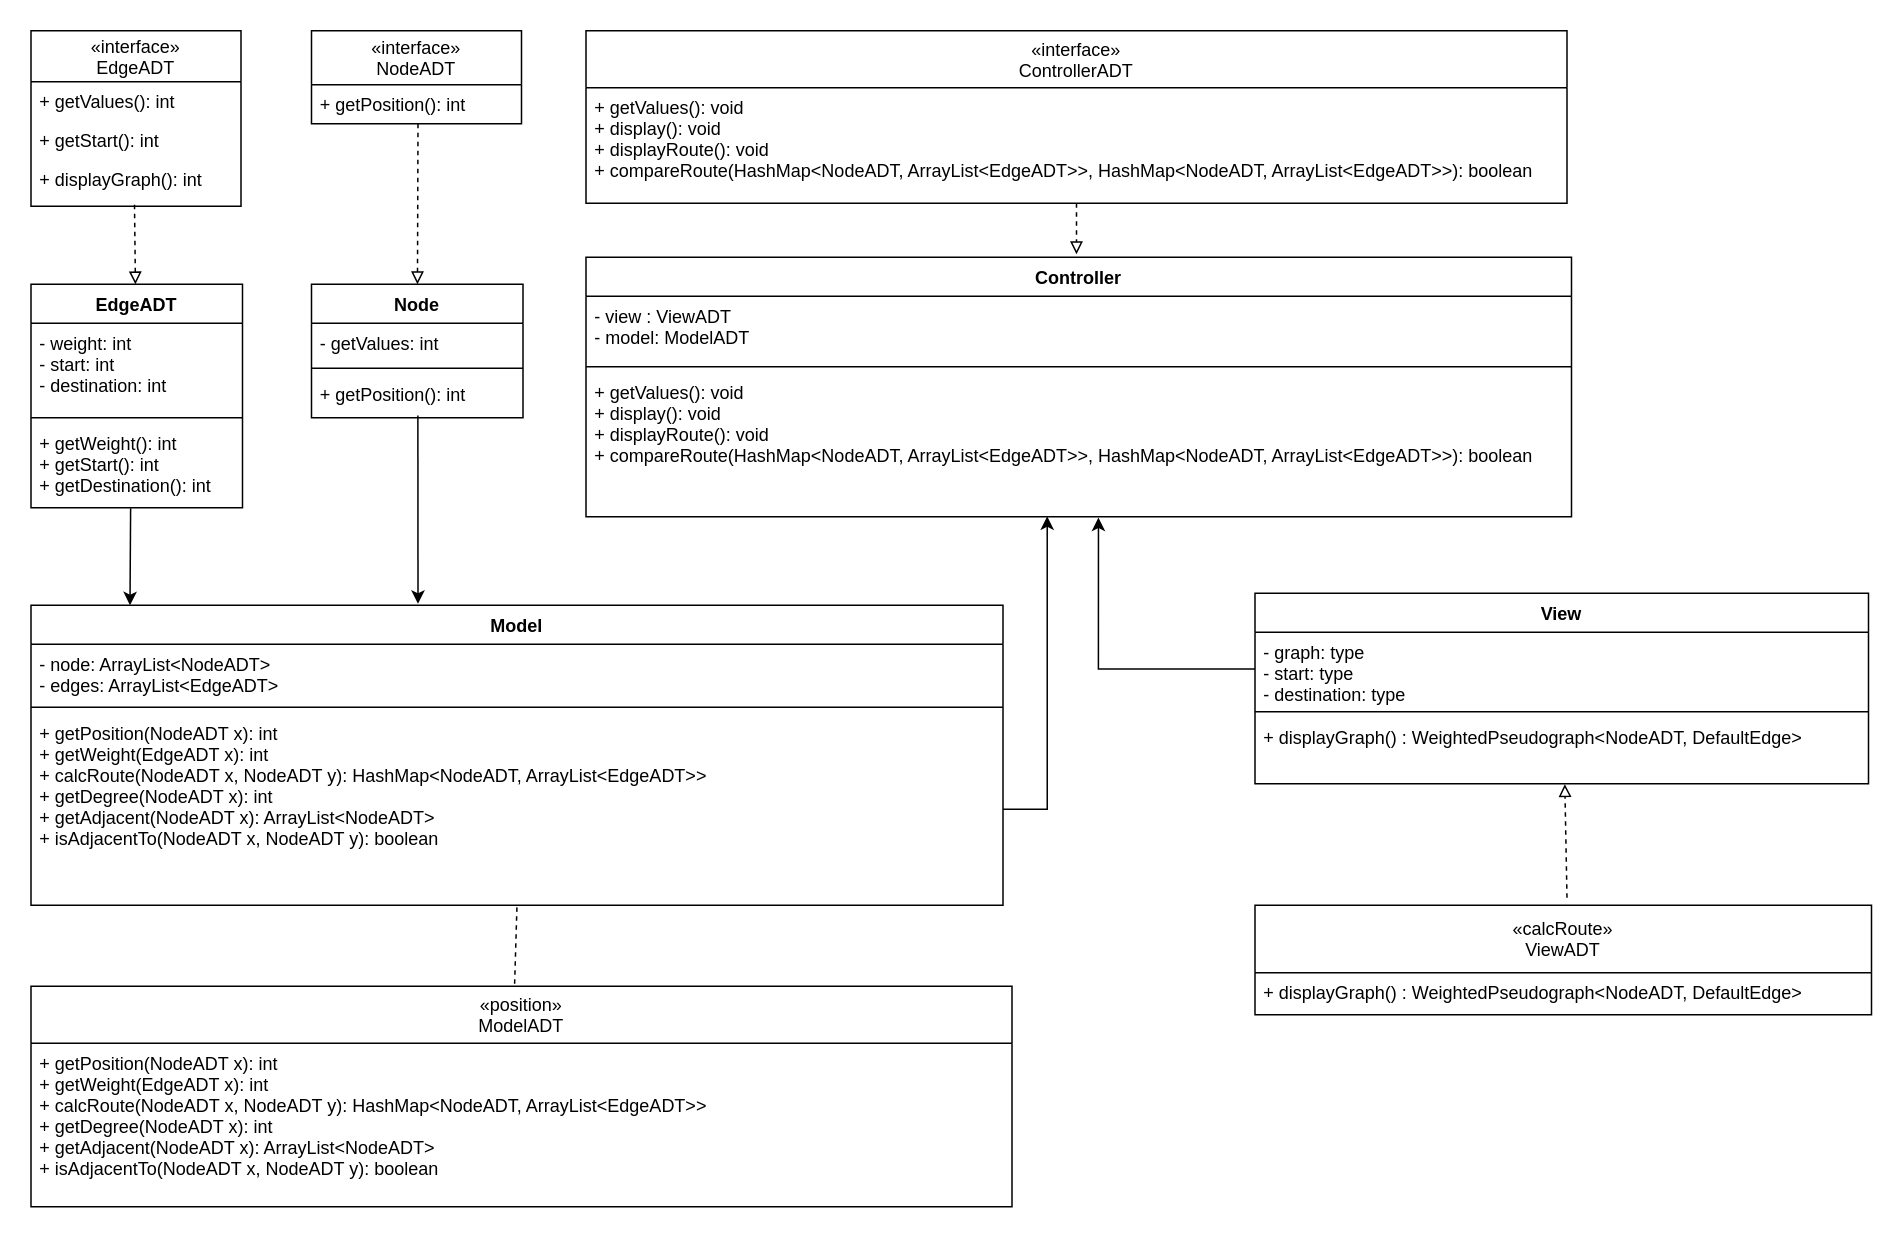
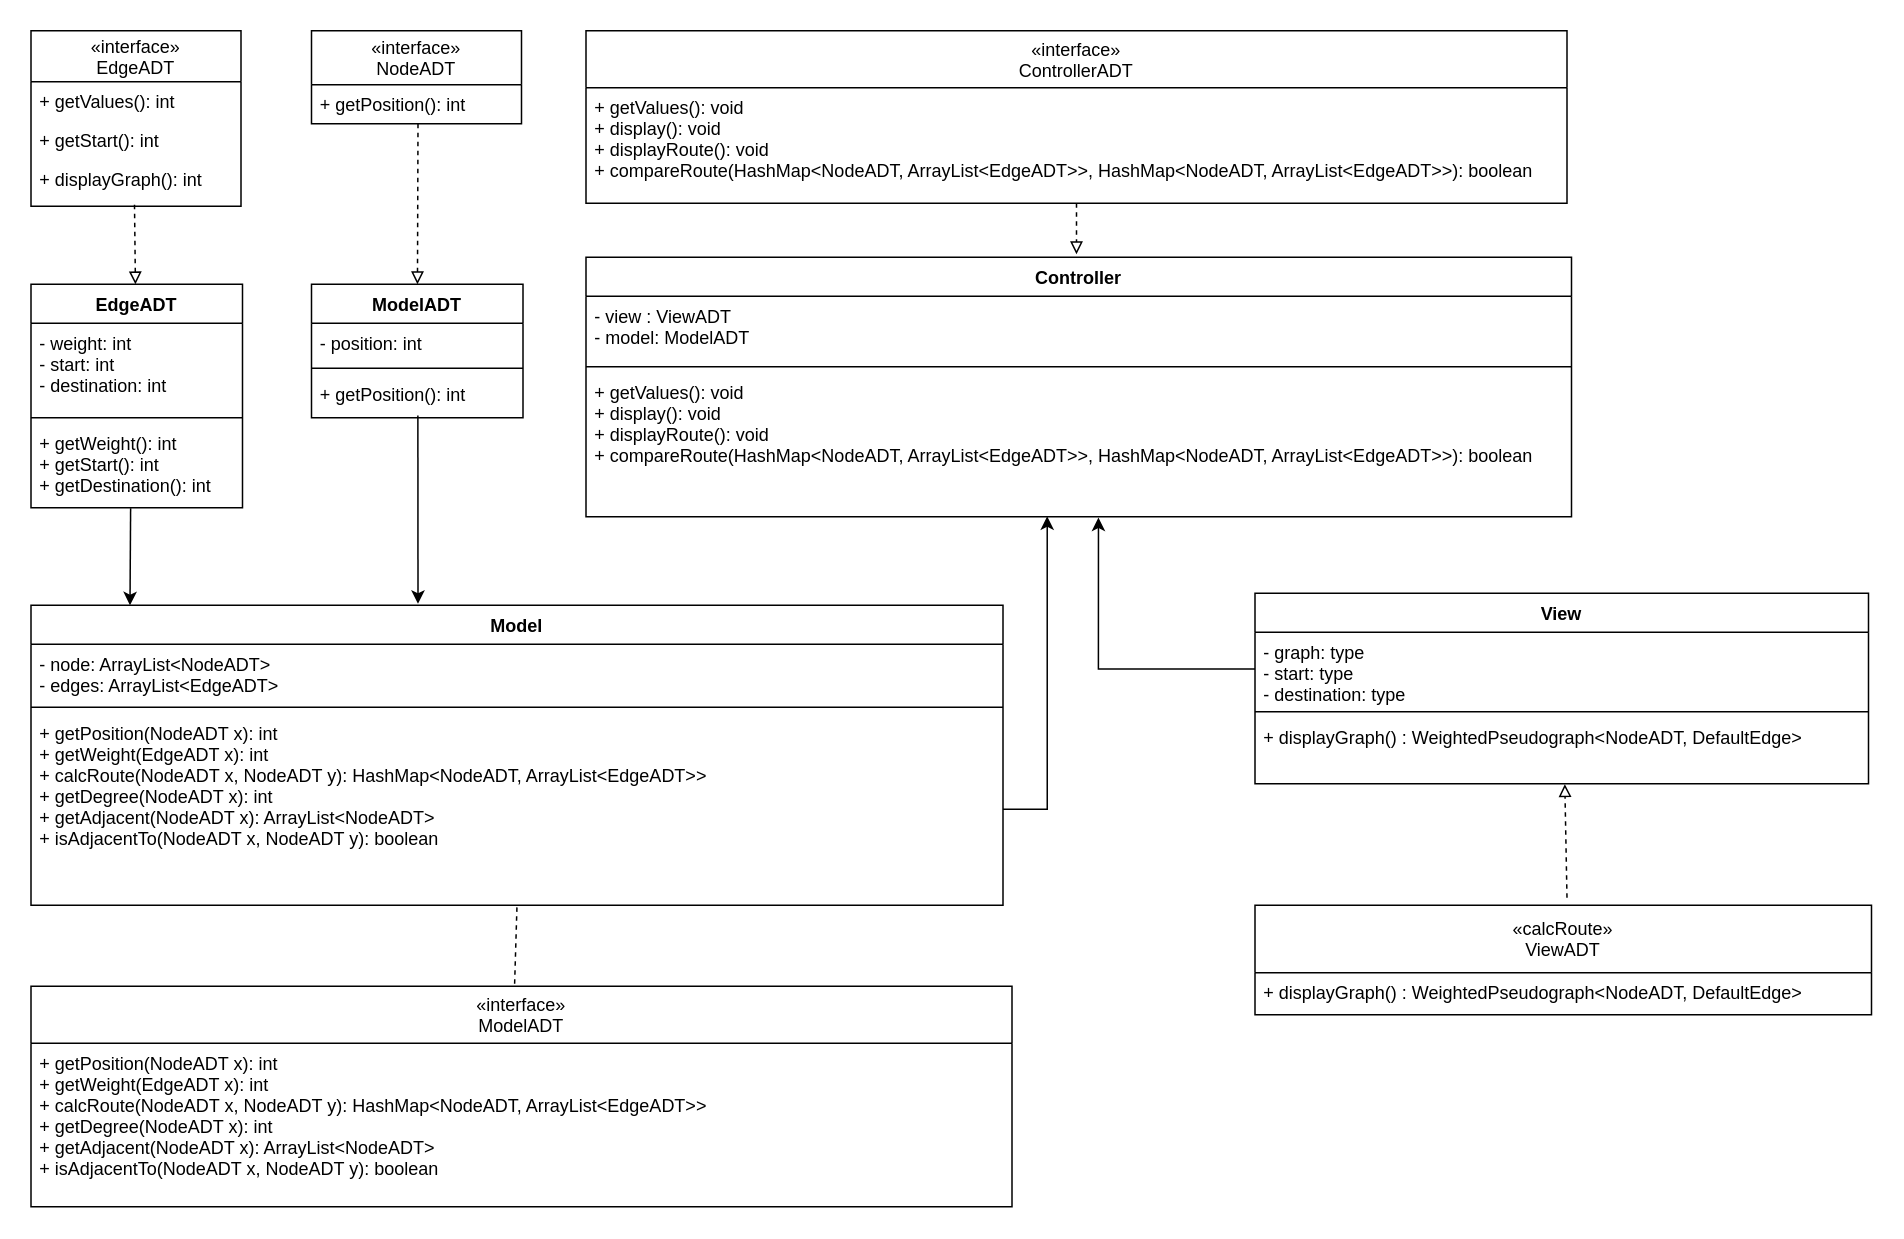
(416, 305) -> (416, 305)
(388, 344) -> (381, 344)
(521, 1005) -> (521, 1005)
